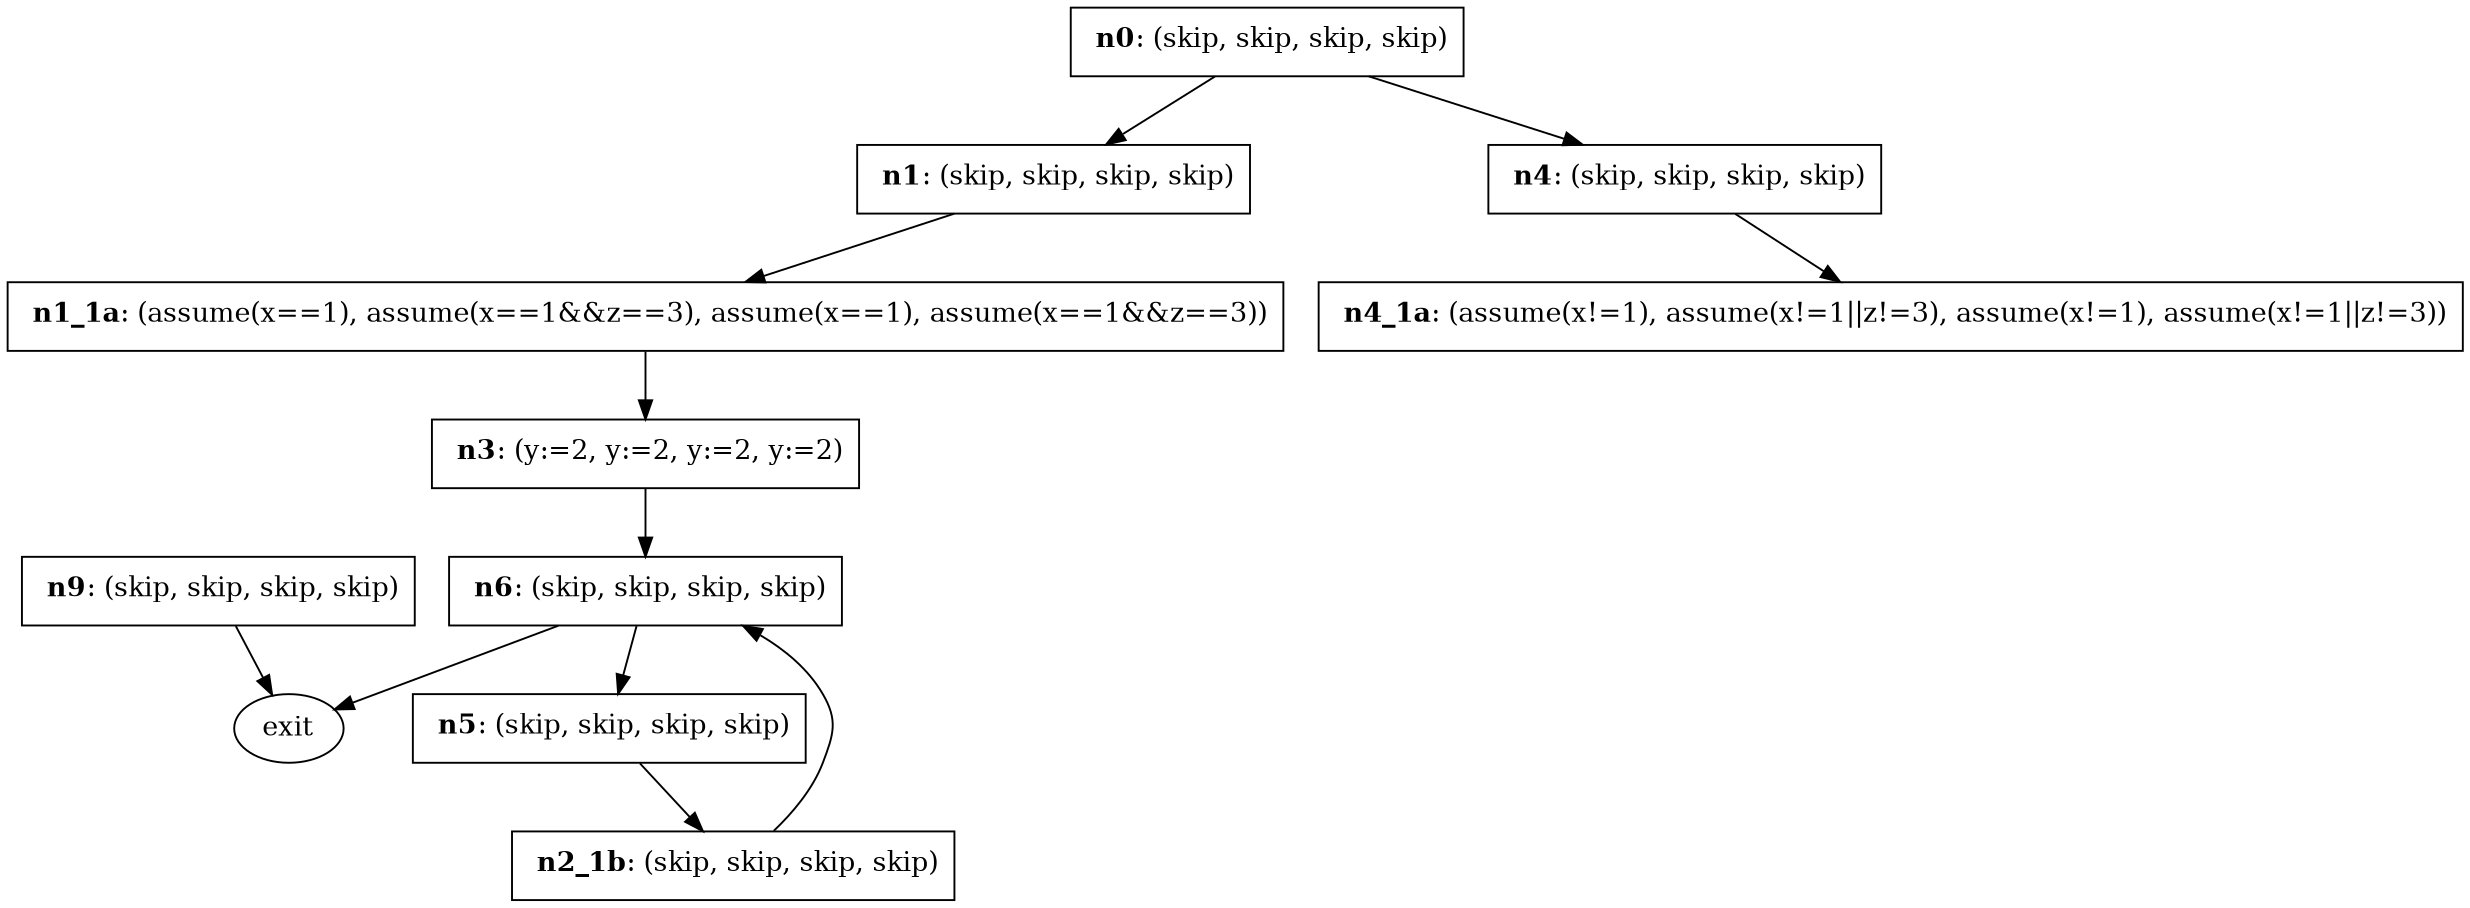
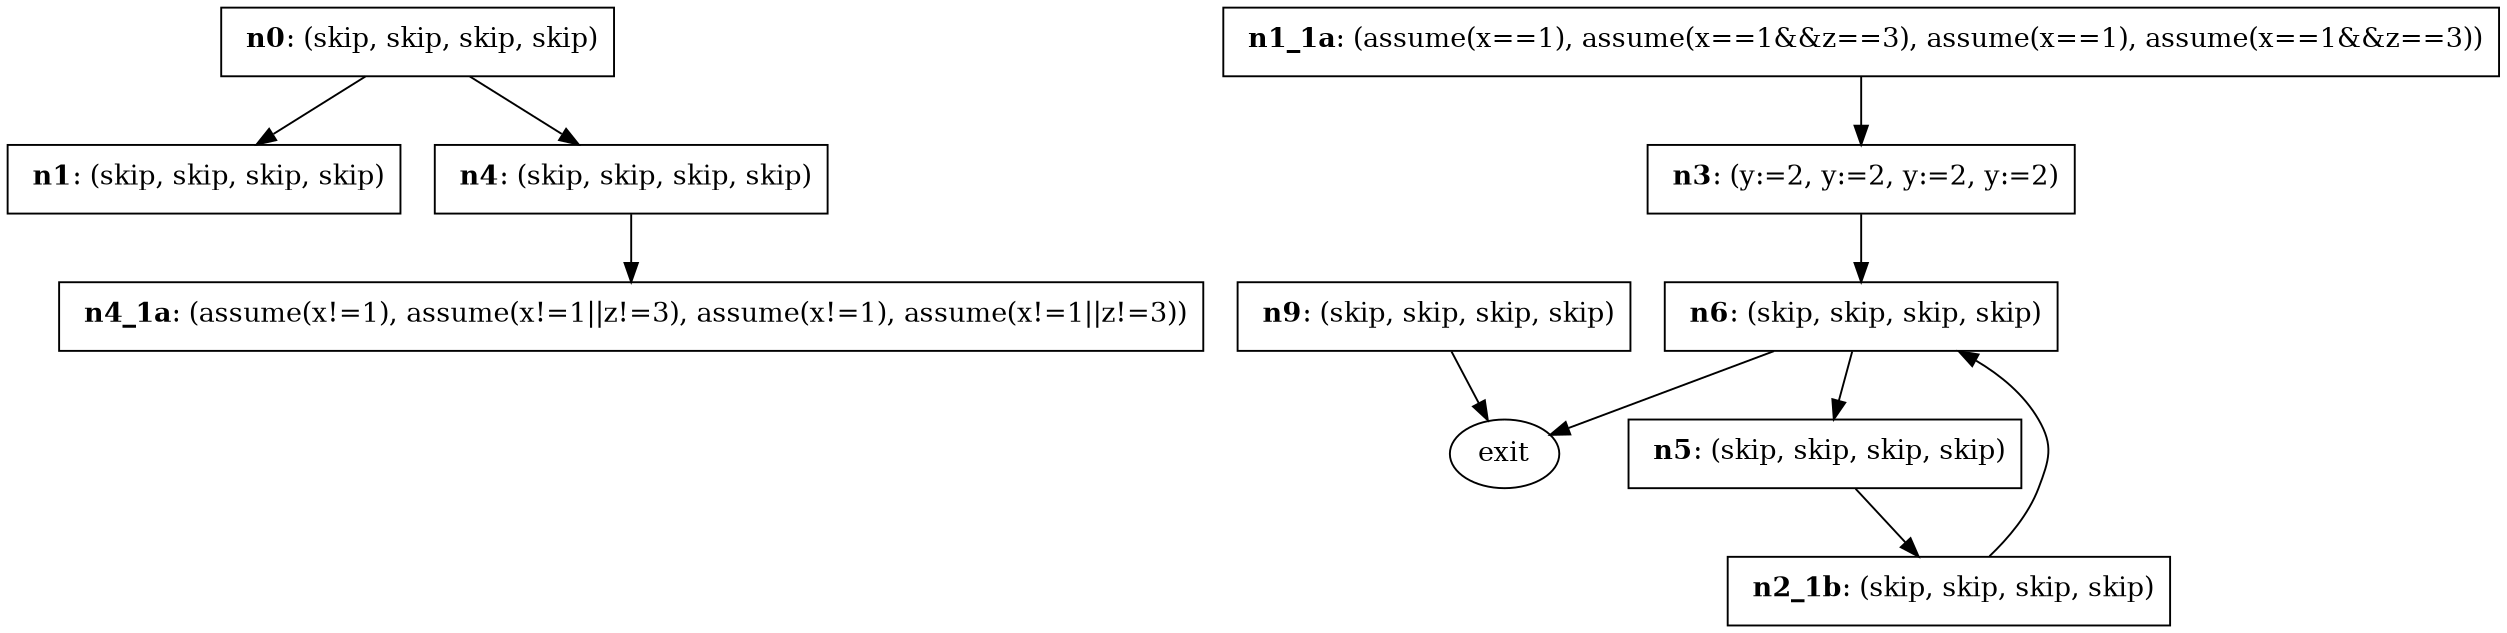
(859, 245) -> none
